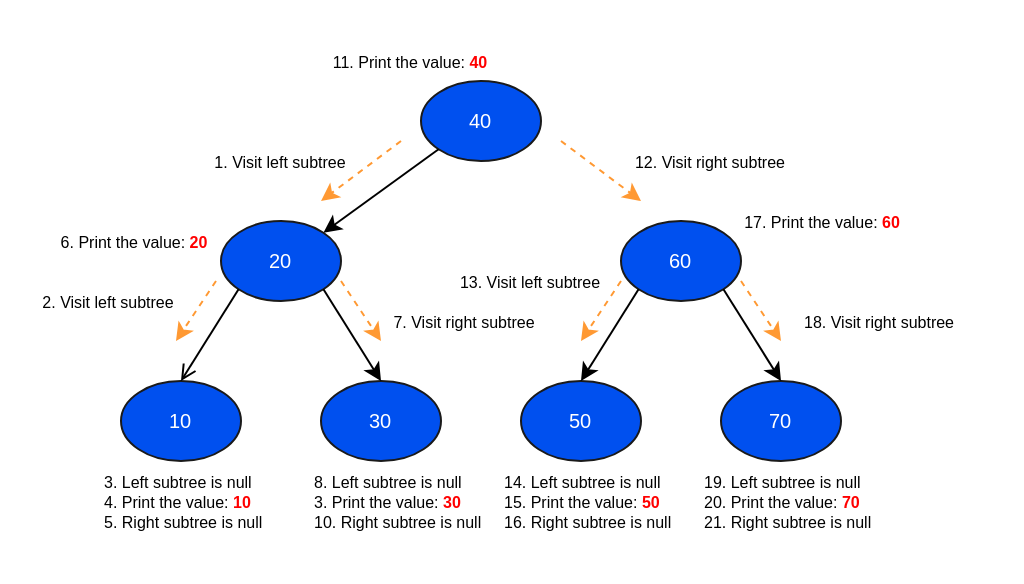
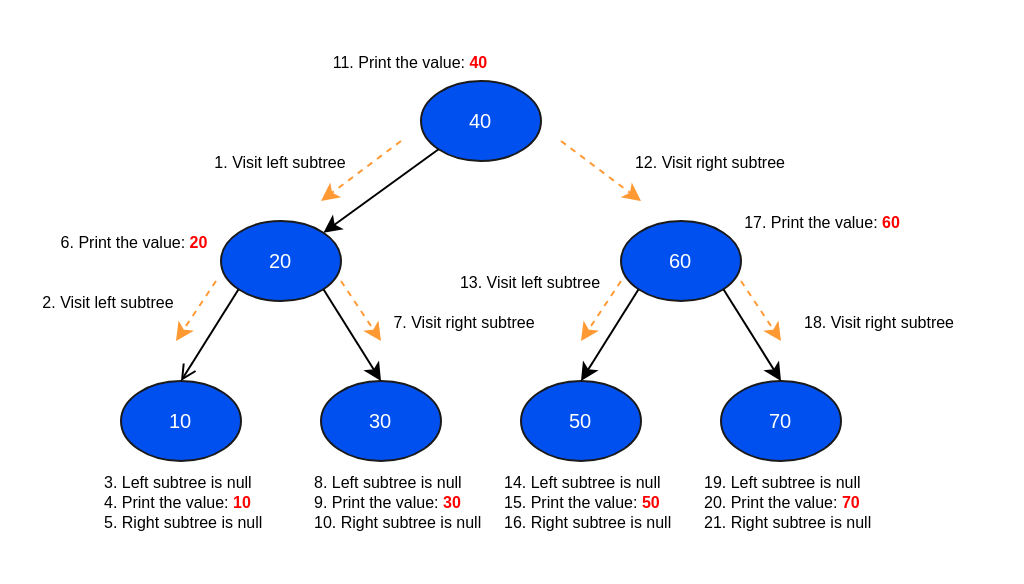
(403, 501) -> (403, 501)
